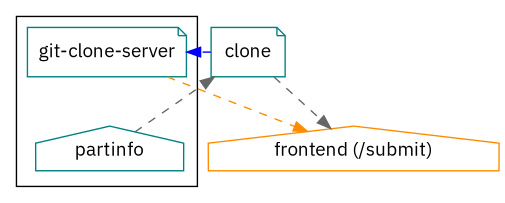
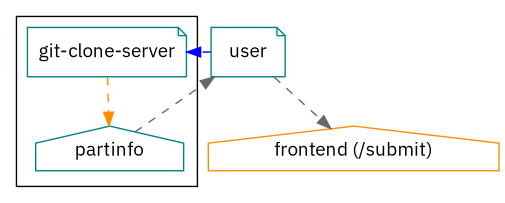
(248, 52) -> (248, 52)
(231, 102) -> (108, 95)
